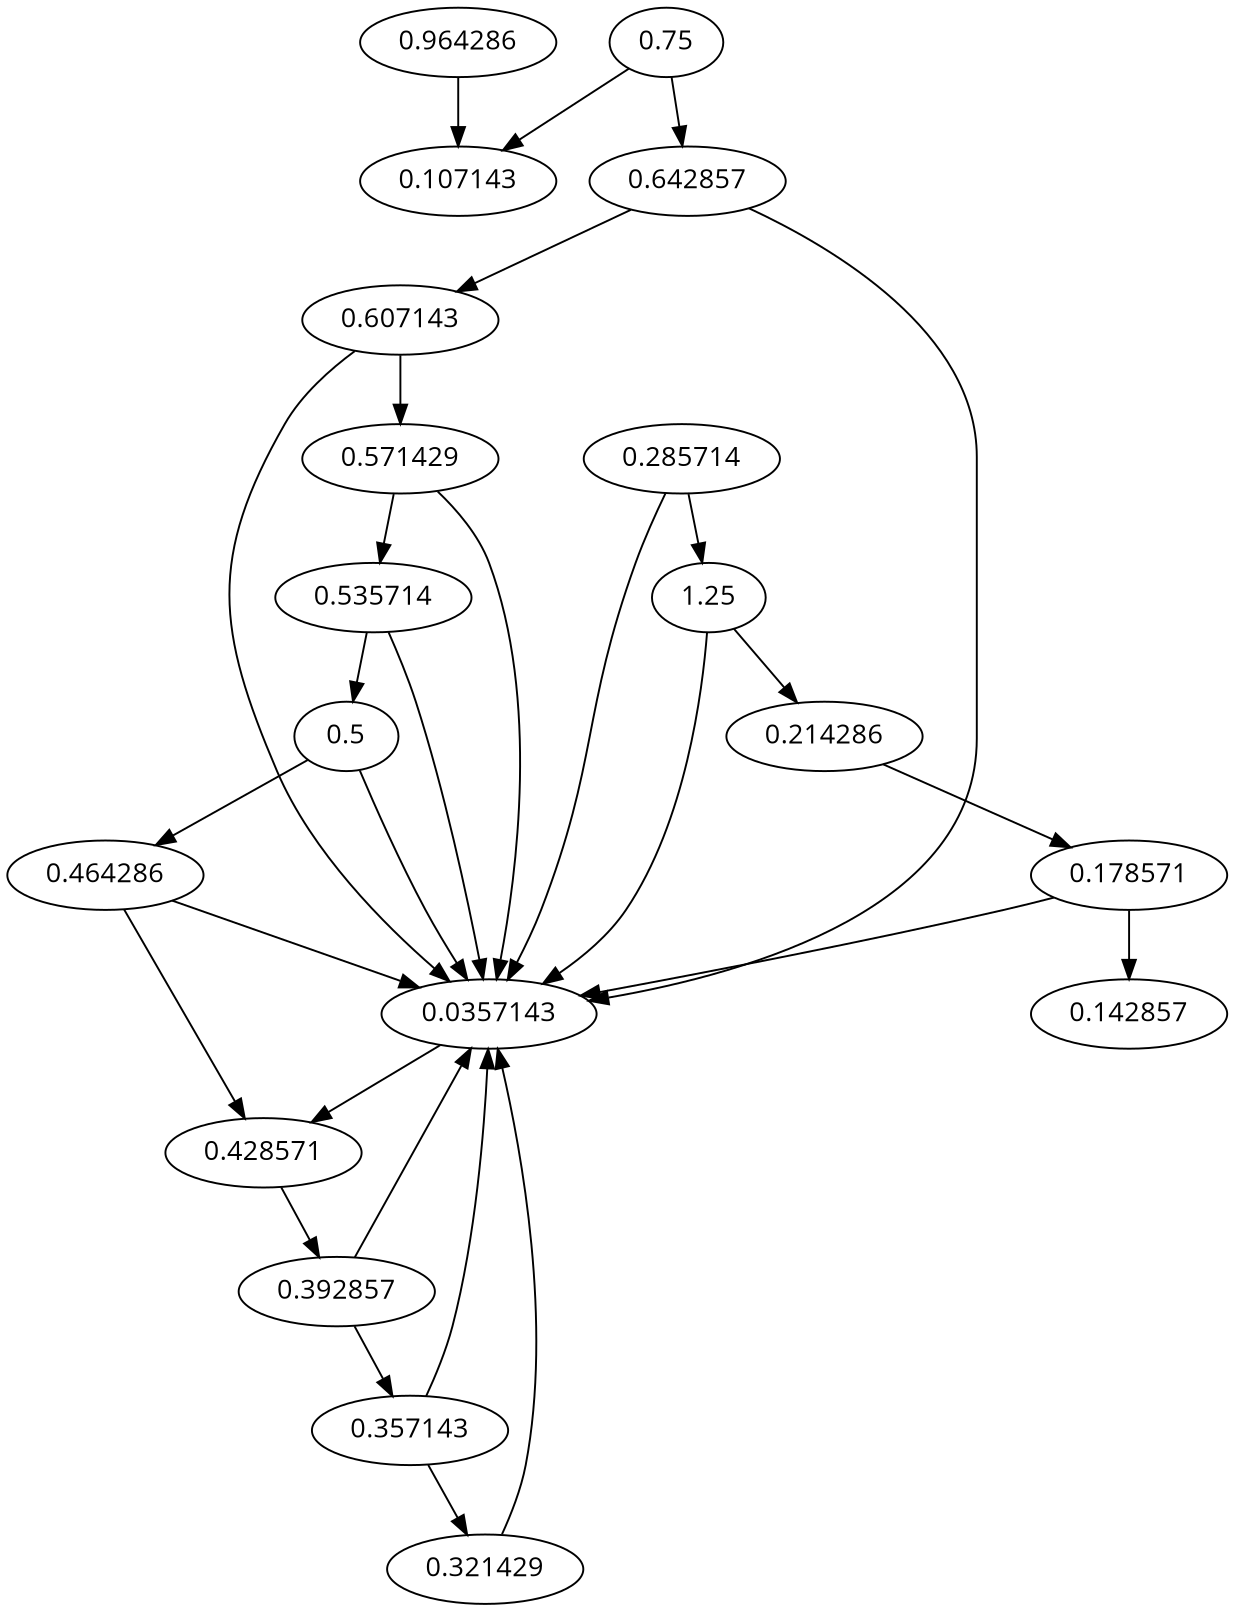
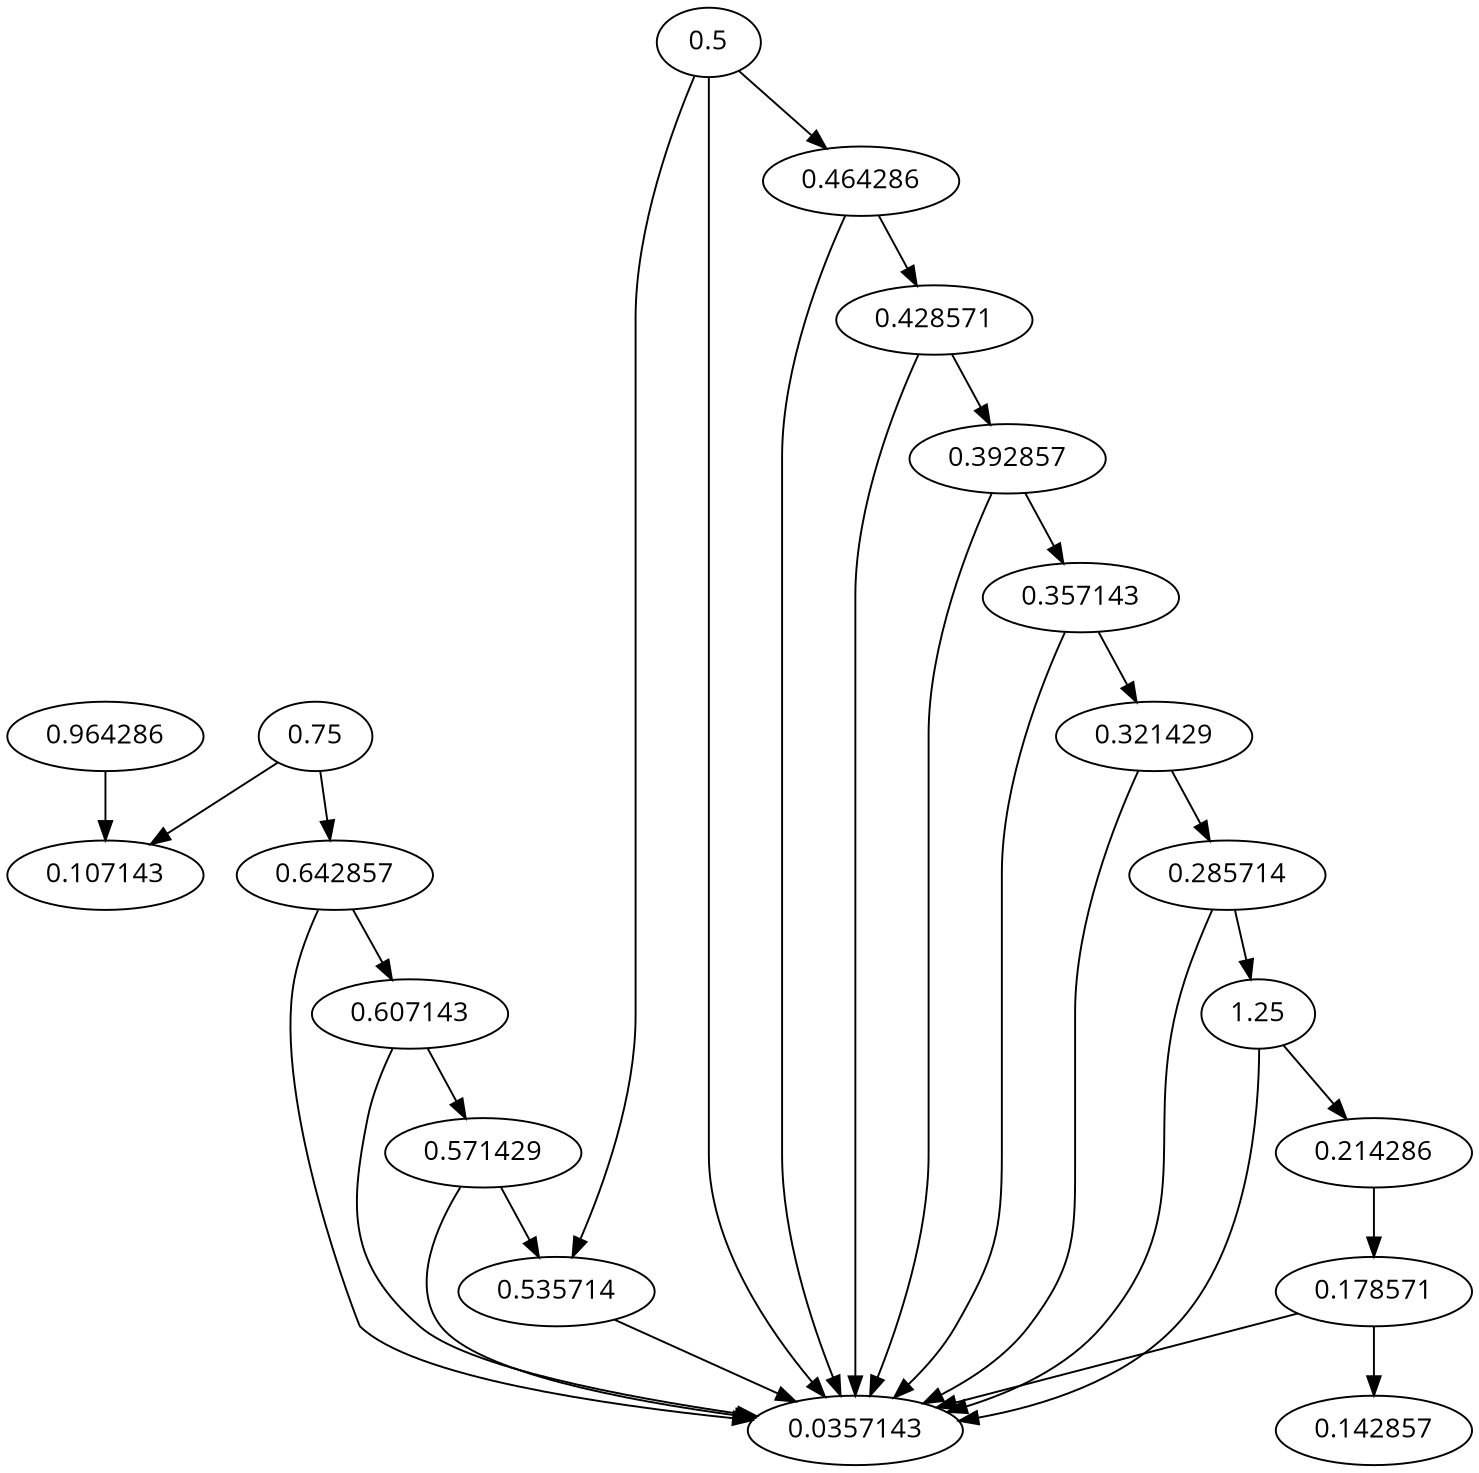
(362, 658) -> (636, 657)
none -> (1186, 797)
(384, 1079) -> (855, 861)
